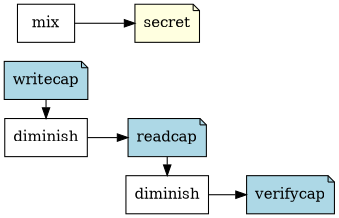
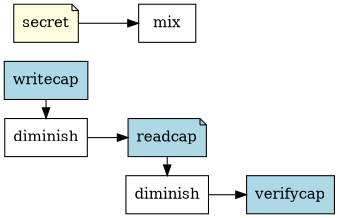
(99, 23) -> (103, 23)
(46, 80) -> (46, 80)
(291, 195) -> (291, 195)
